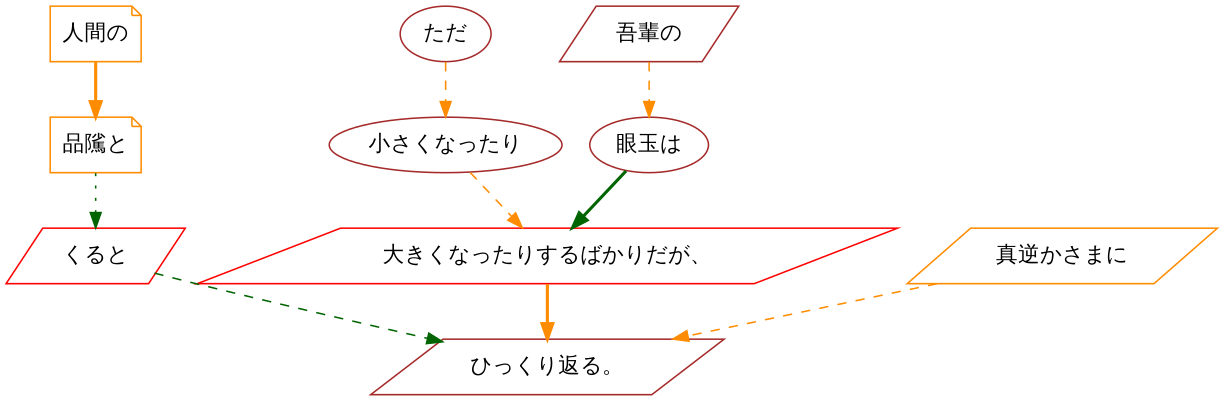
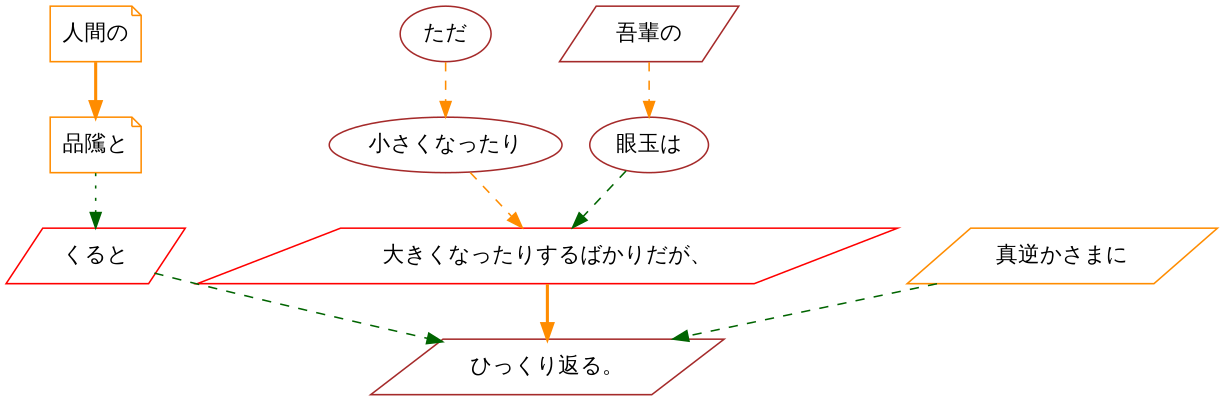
(605, 194) -> (605, 194)
(813, 310) -> (813, 310)
